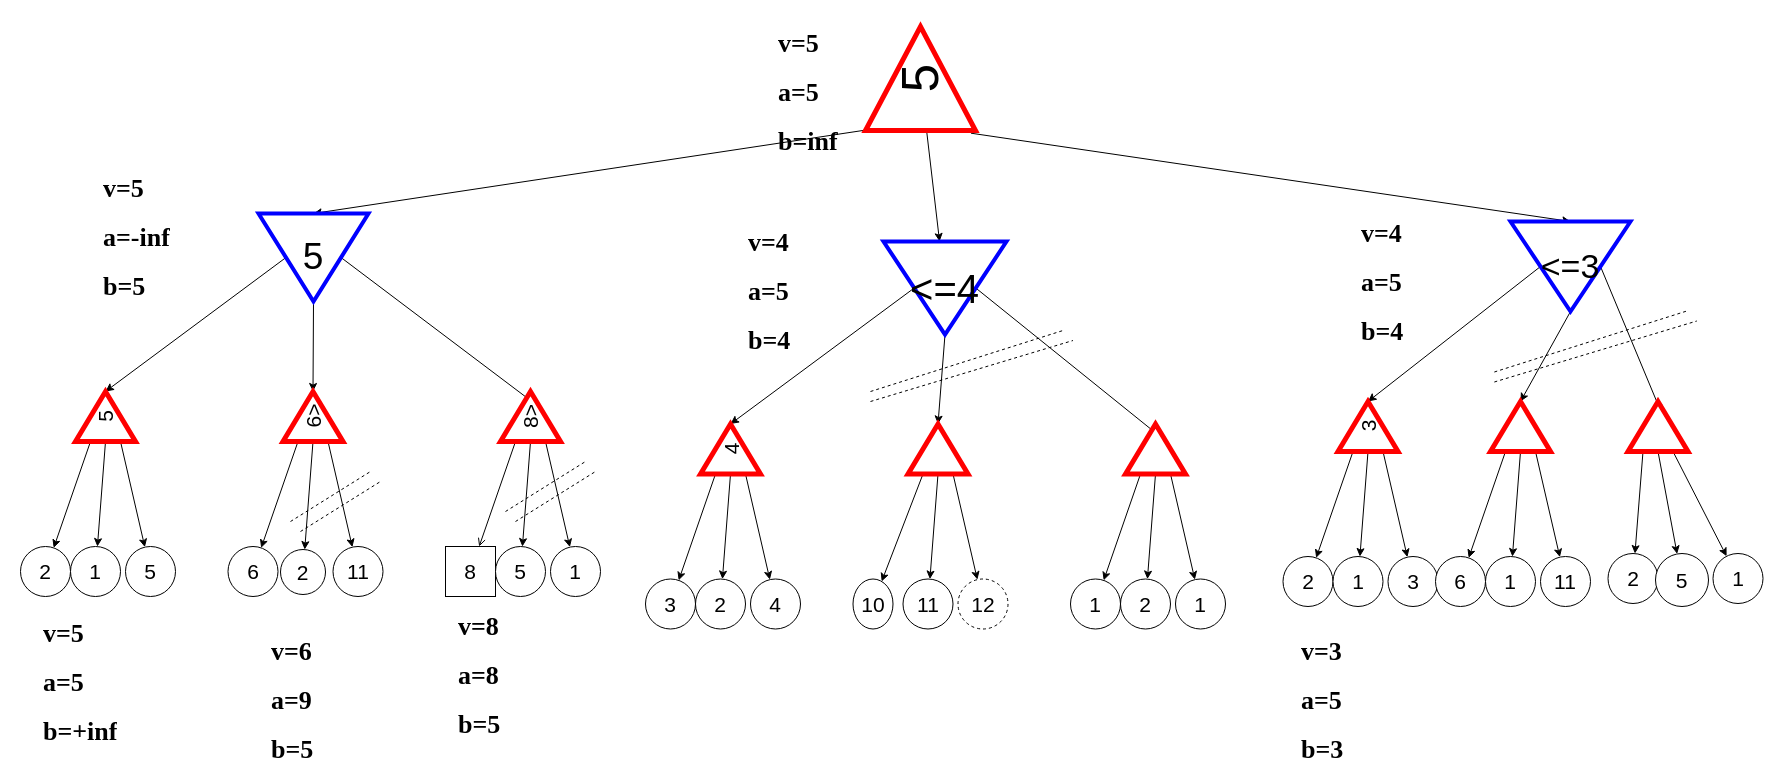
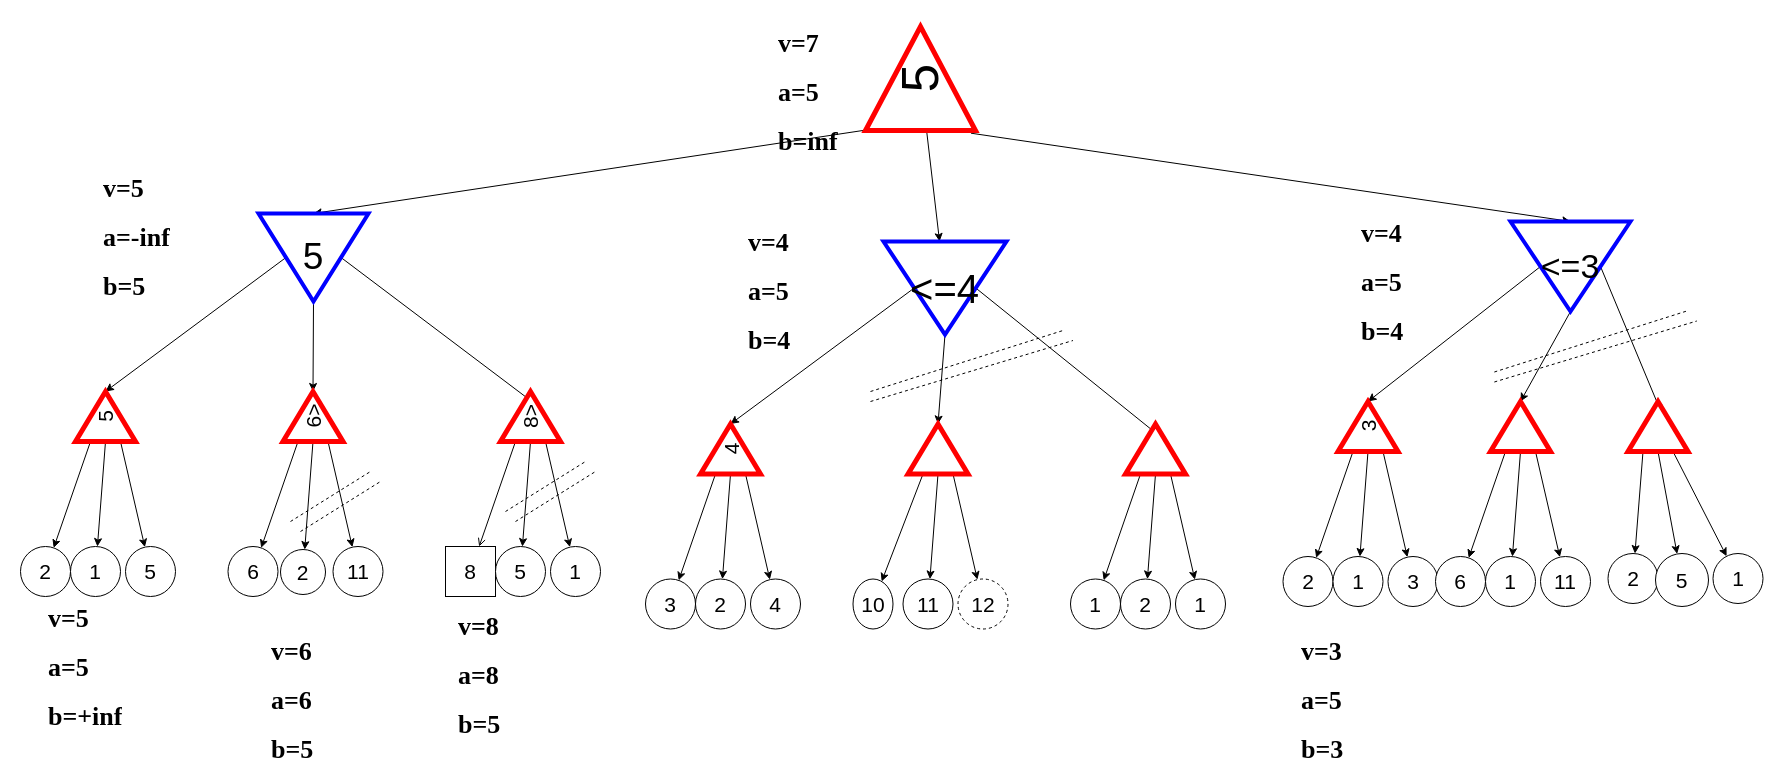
(827, 43) -> (827, 43)
(320, 651) -> (320, 651)
(103, 689) -> (108, 674)
